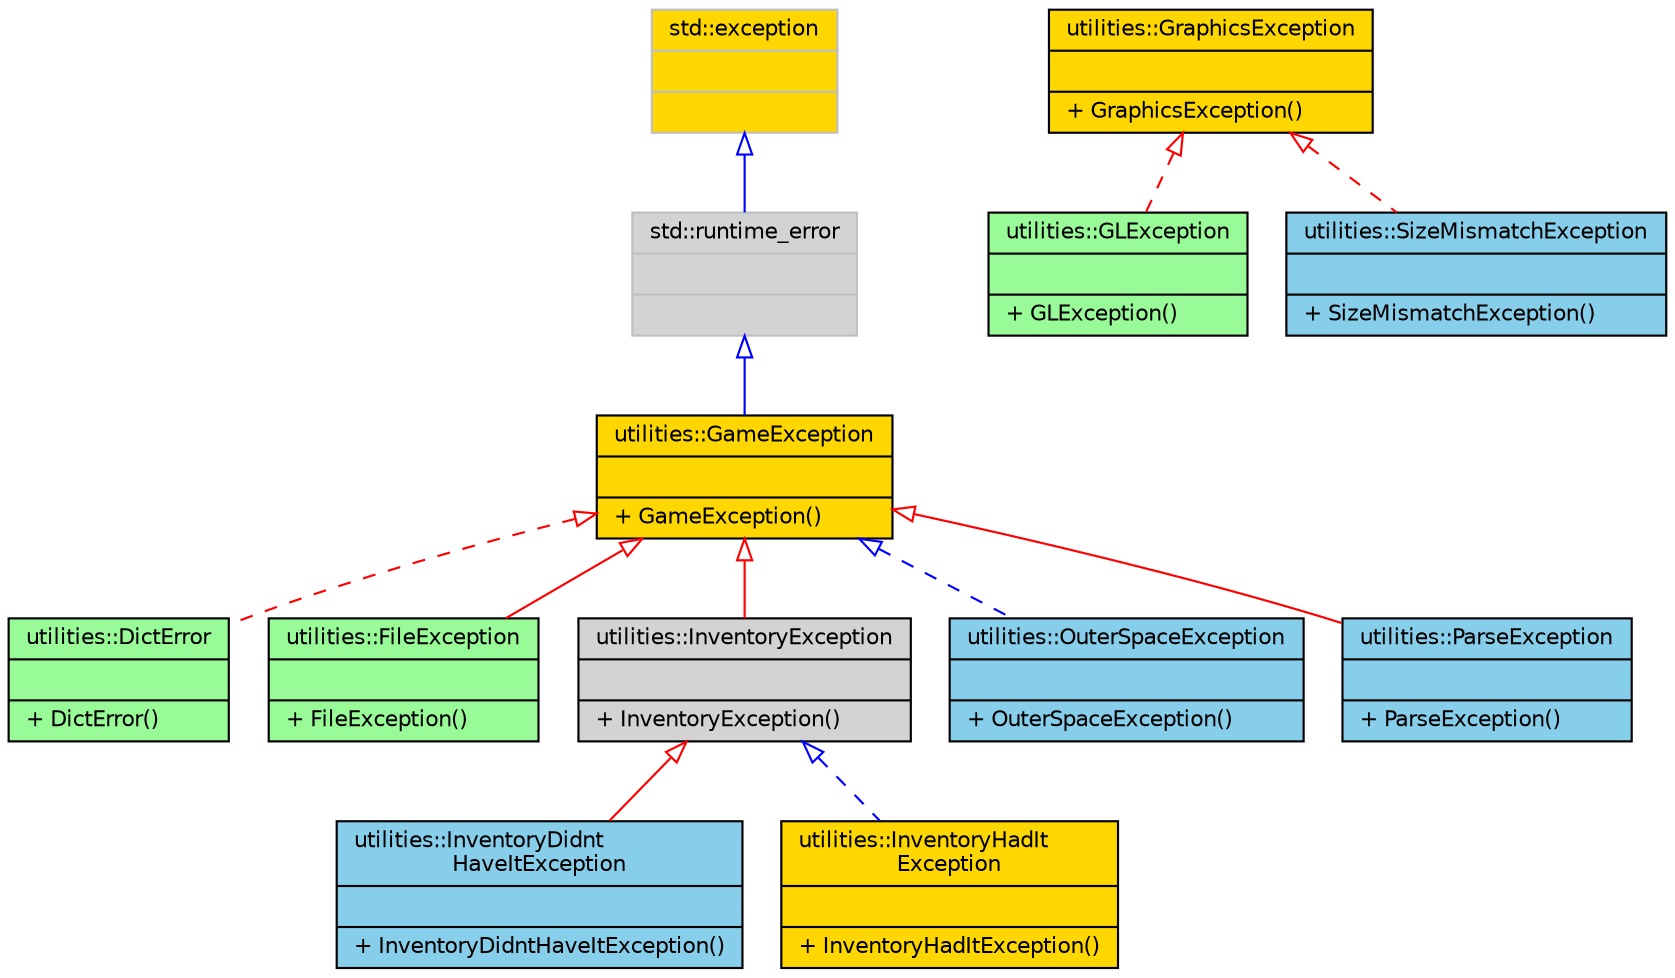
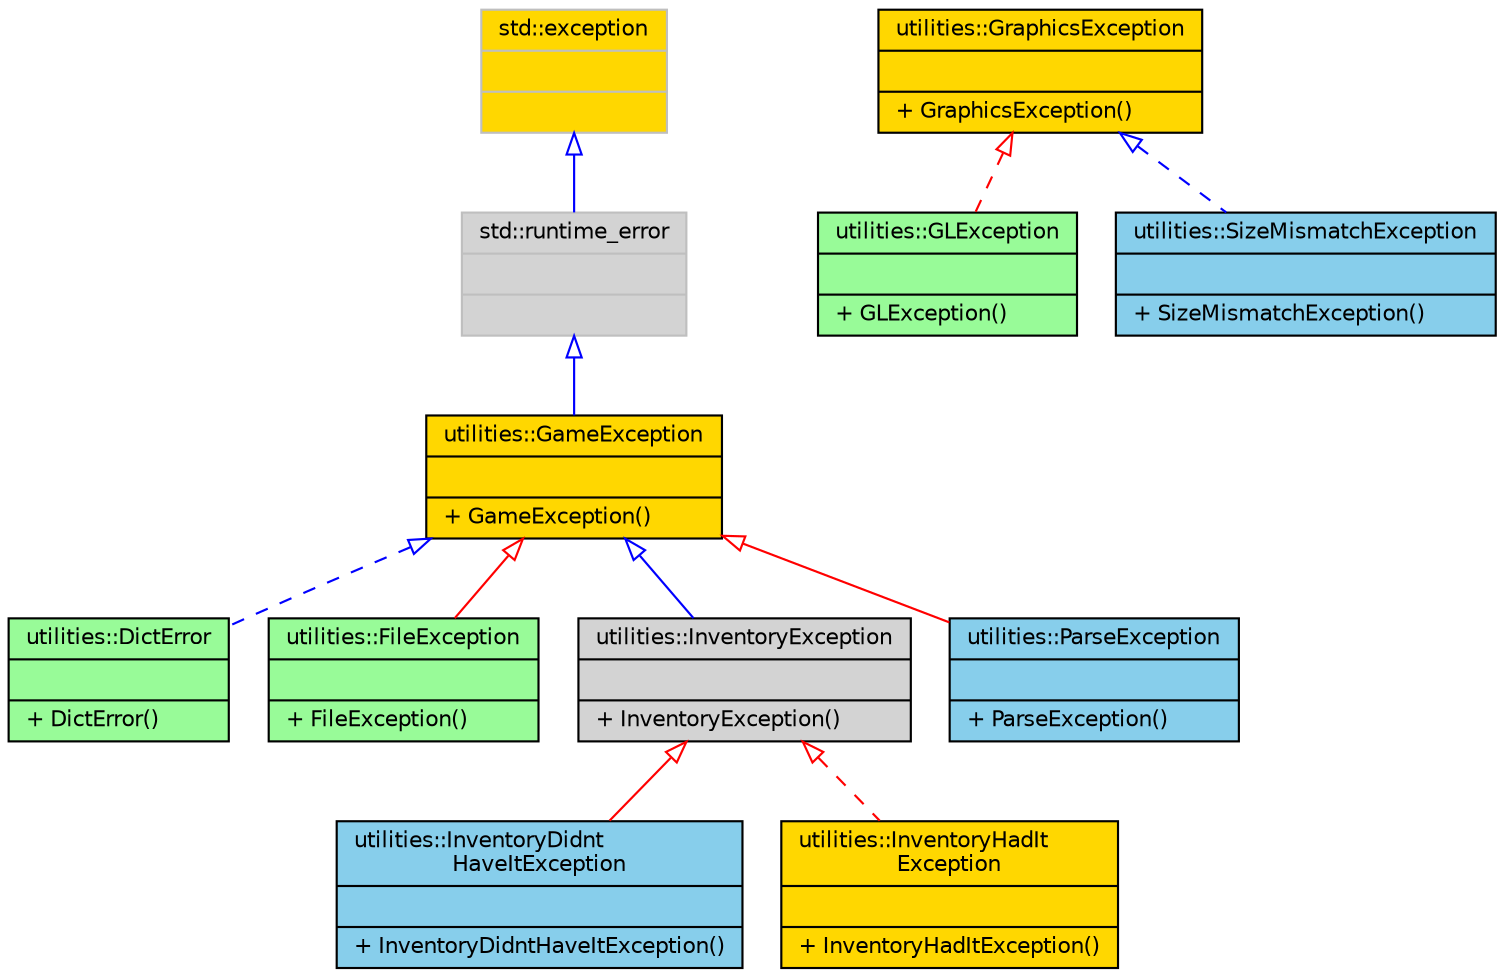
(1352, 179) -> (1182, 179)
(401, 567) -> (319, 586)
(745, 589) -> (667, 587)
(1127, 680) -> none
(849, 789) -> (849, 789)
